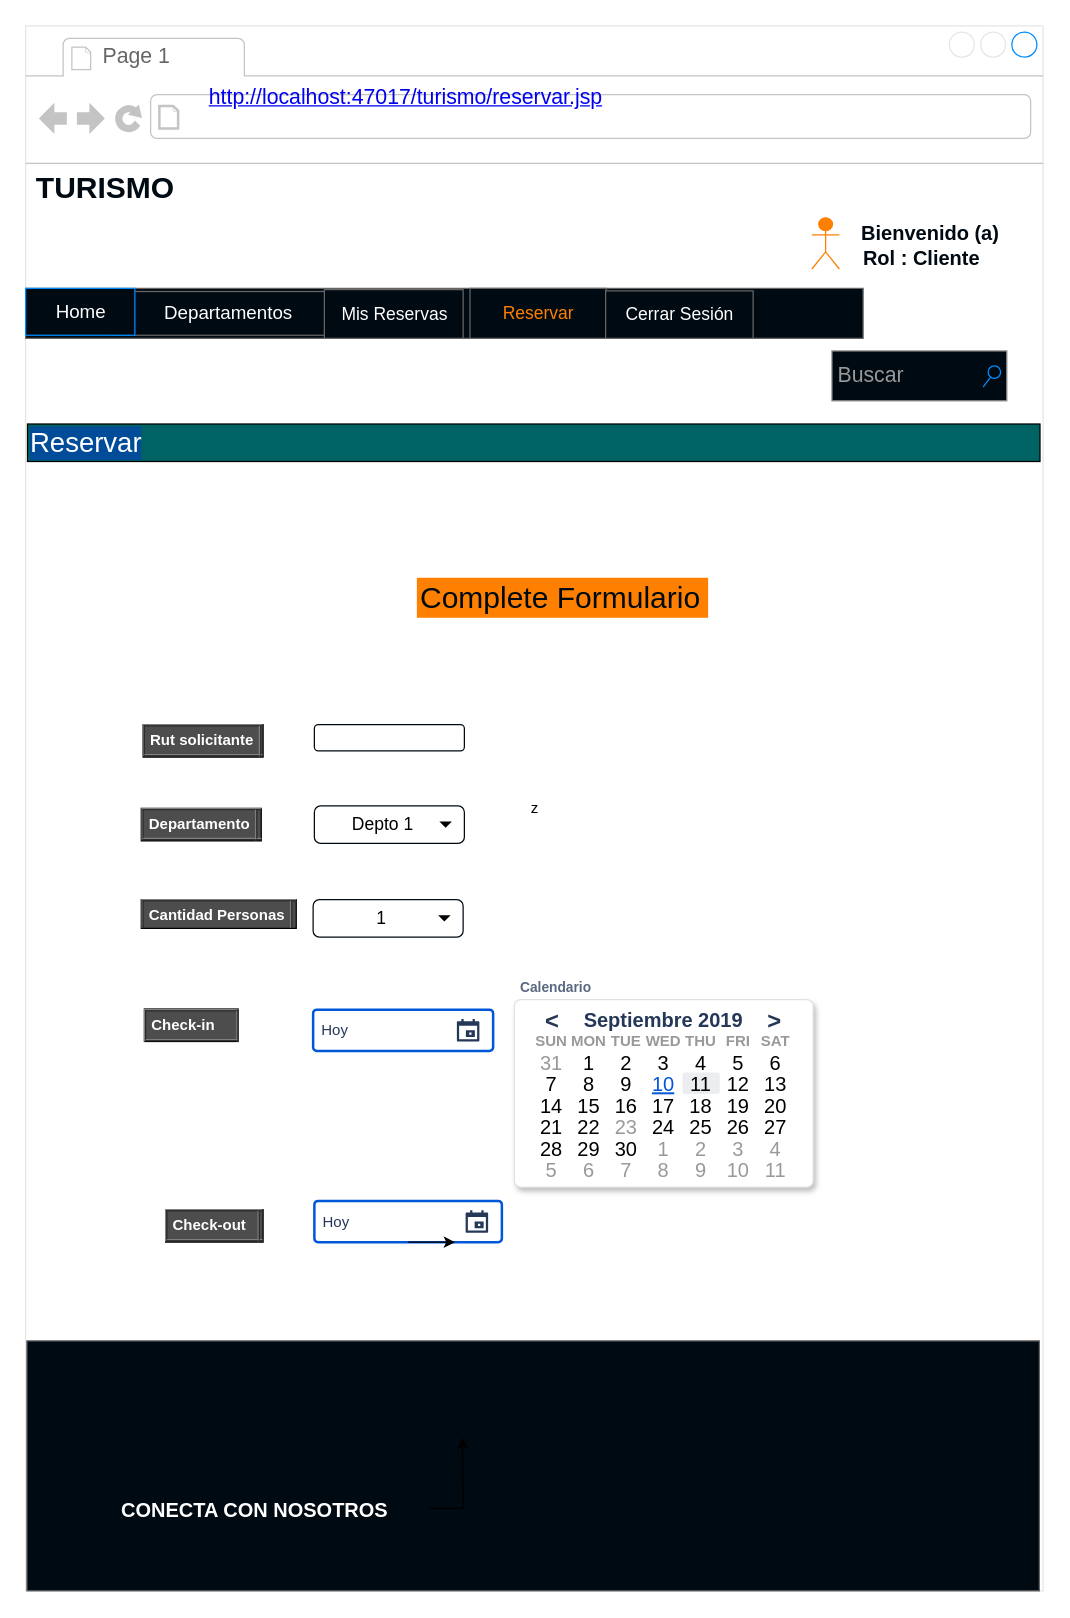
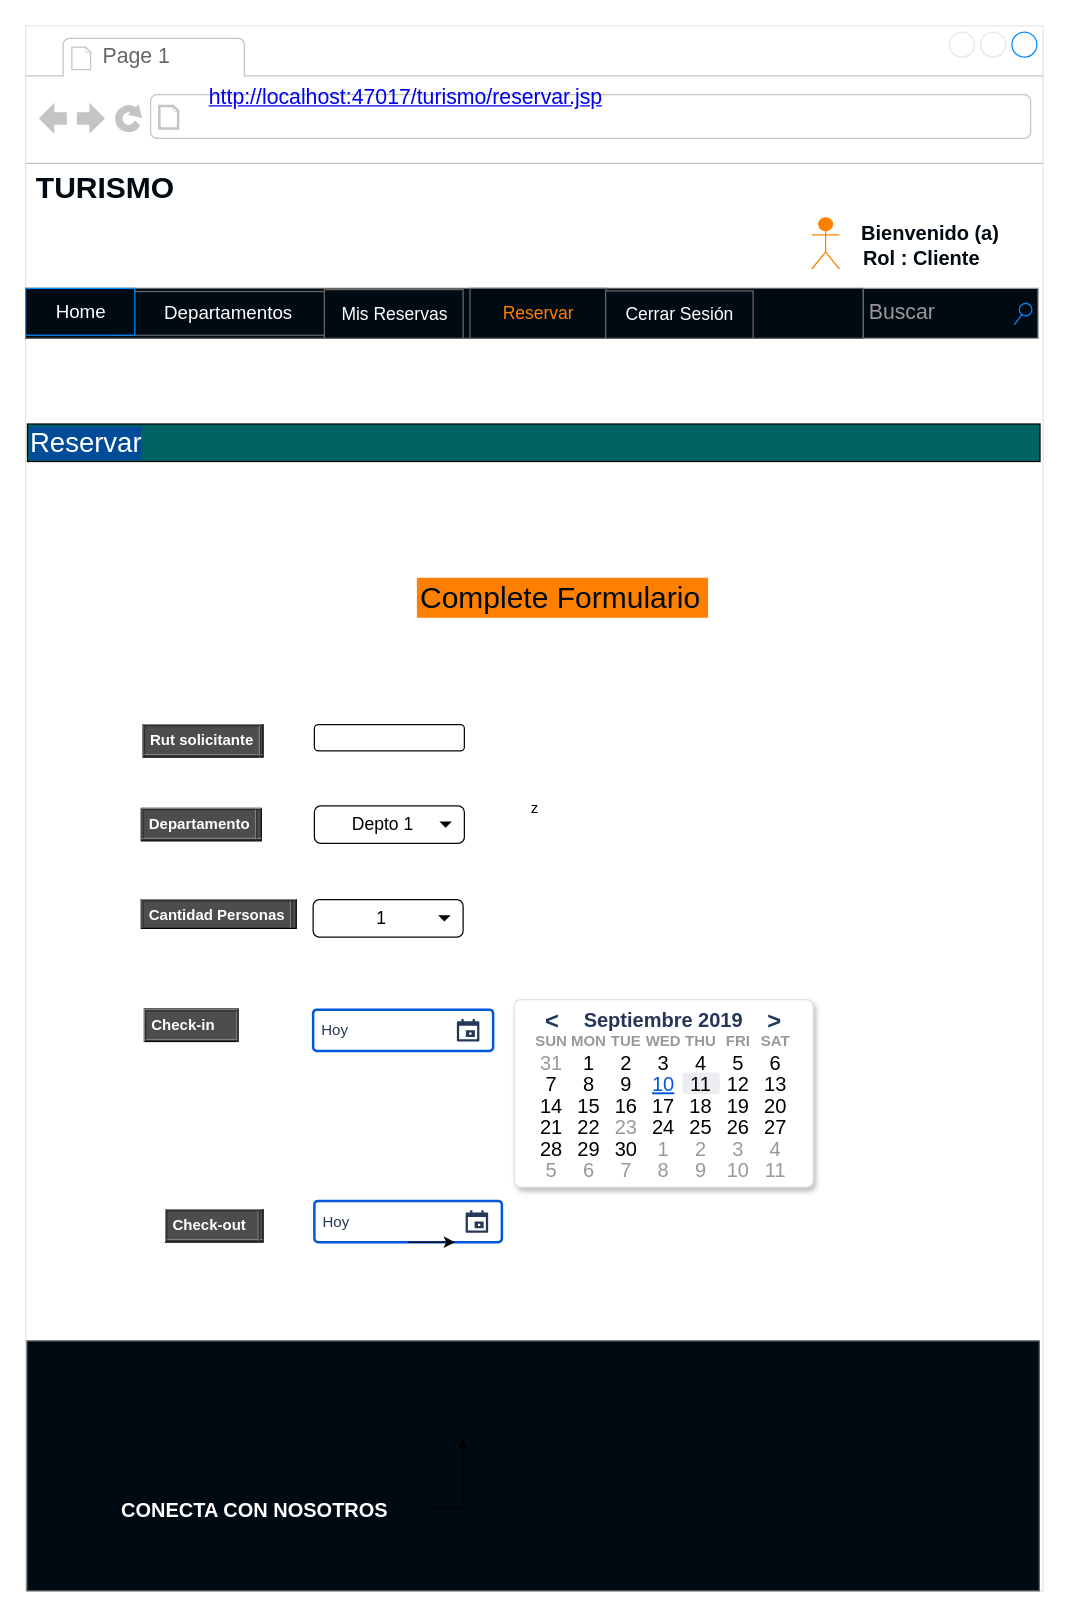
(919, 376) -> (951, 313)
(668, 987) -> none
